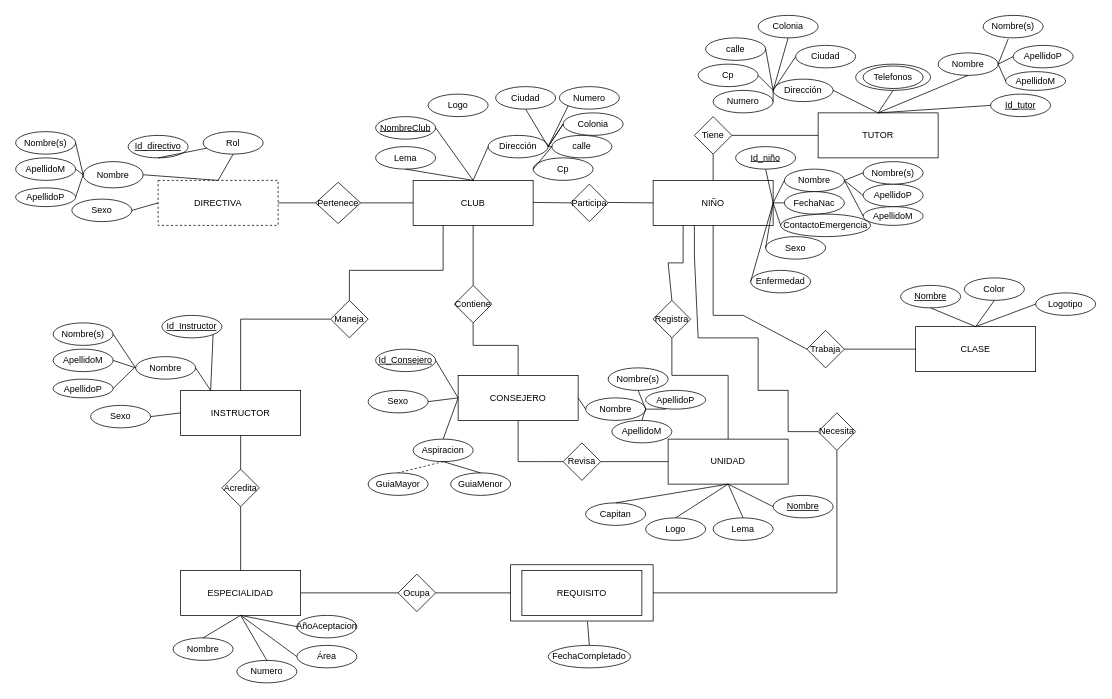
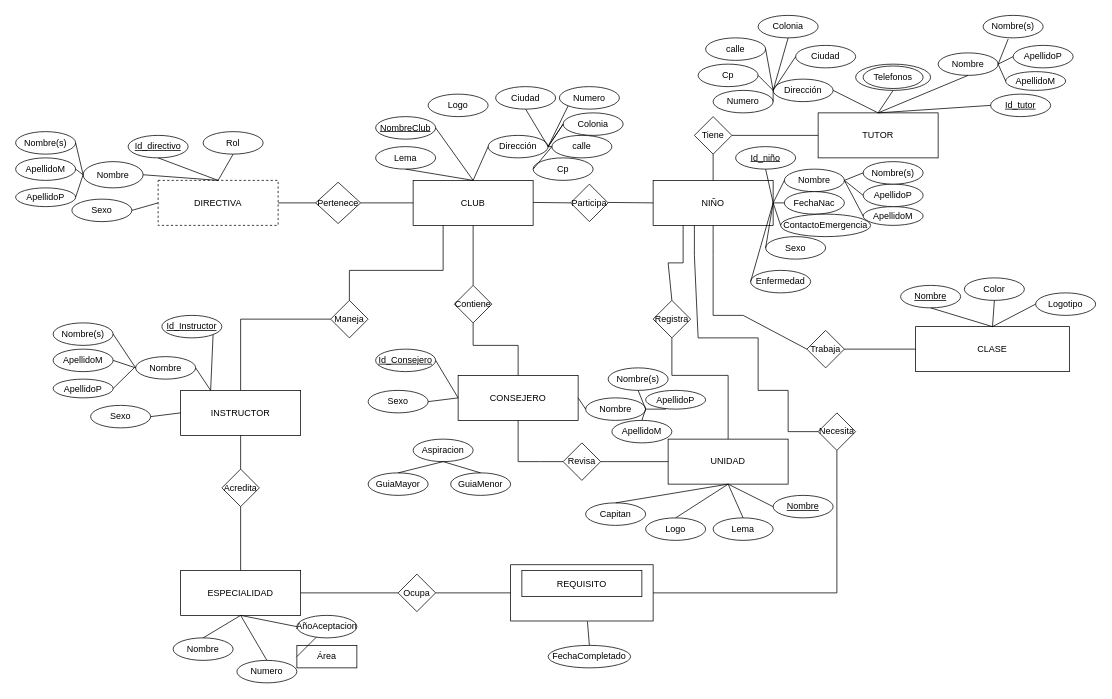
(182, 153) -> (185, 168)
(975, 349) -> (992, 349)
(451, 418) -> none
(421, 467) -> (421, 467)
(582, 593) -> (582, 584)
(271, 637) -> (303, 650)
(327, 657) -> (327, 657)
